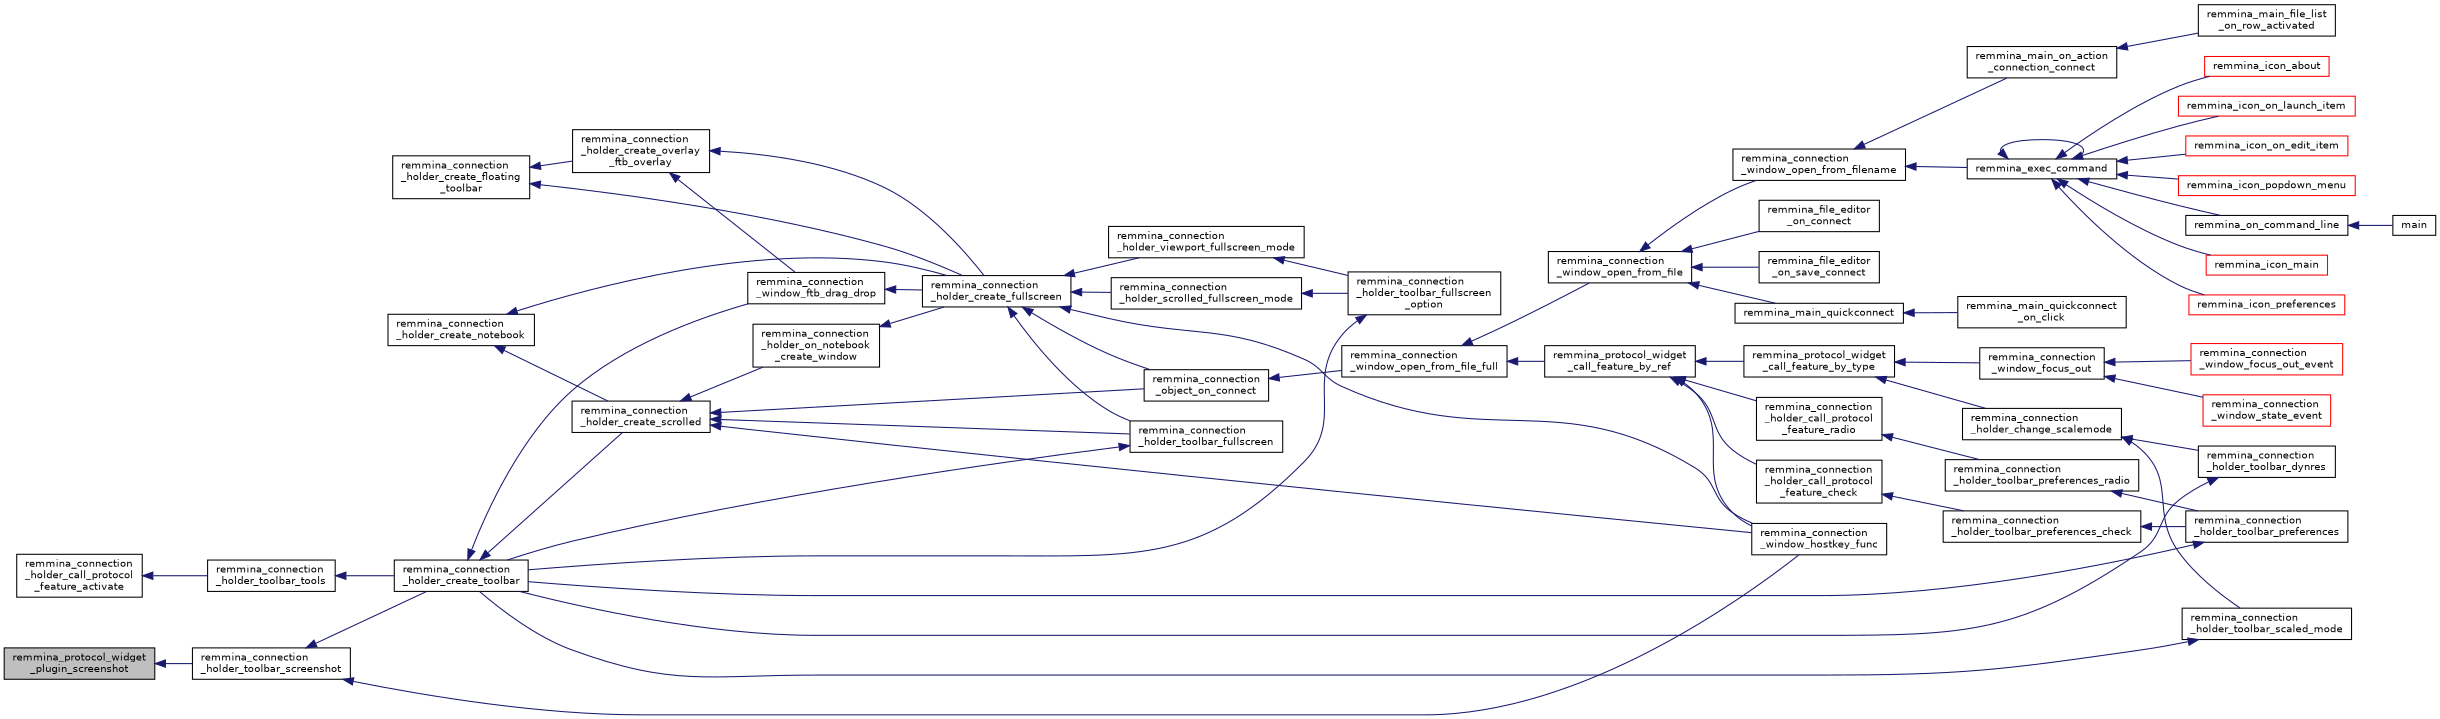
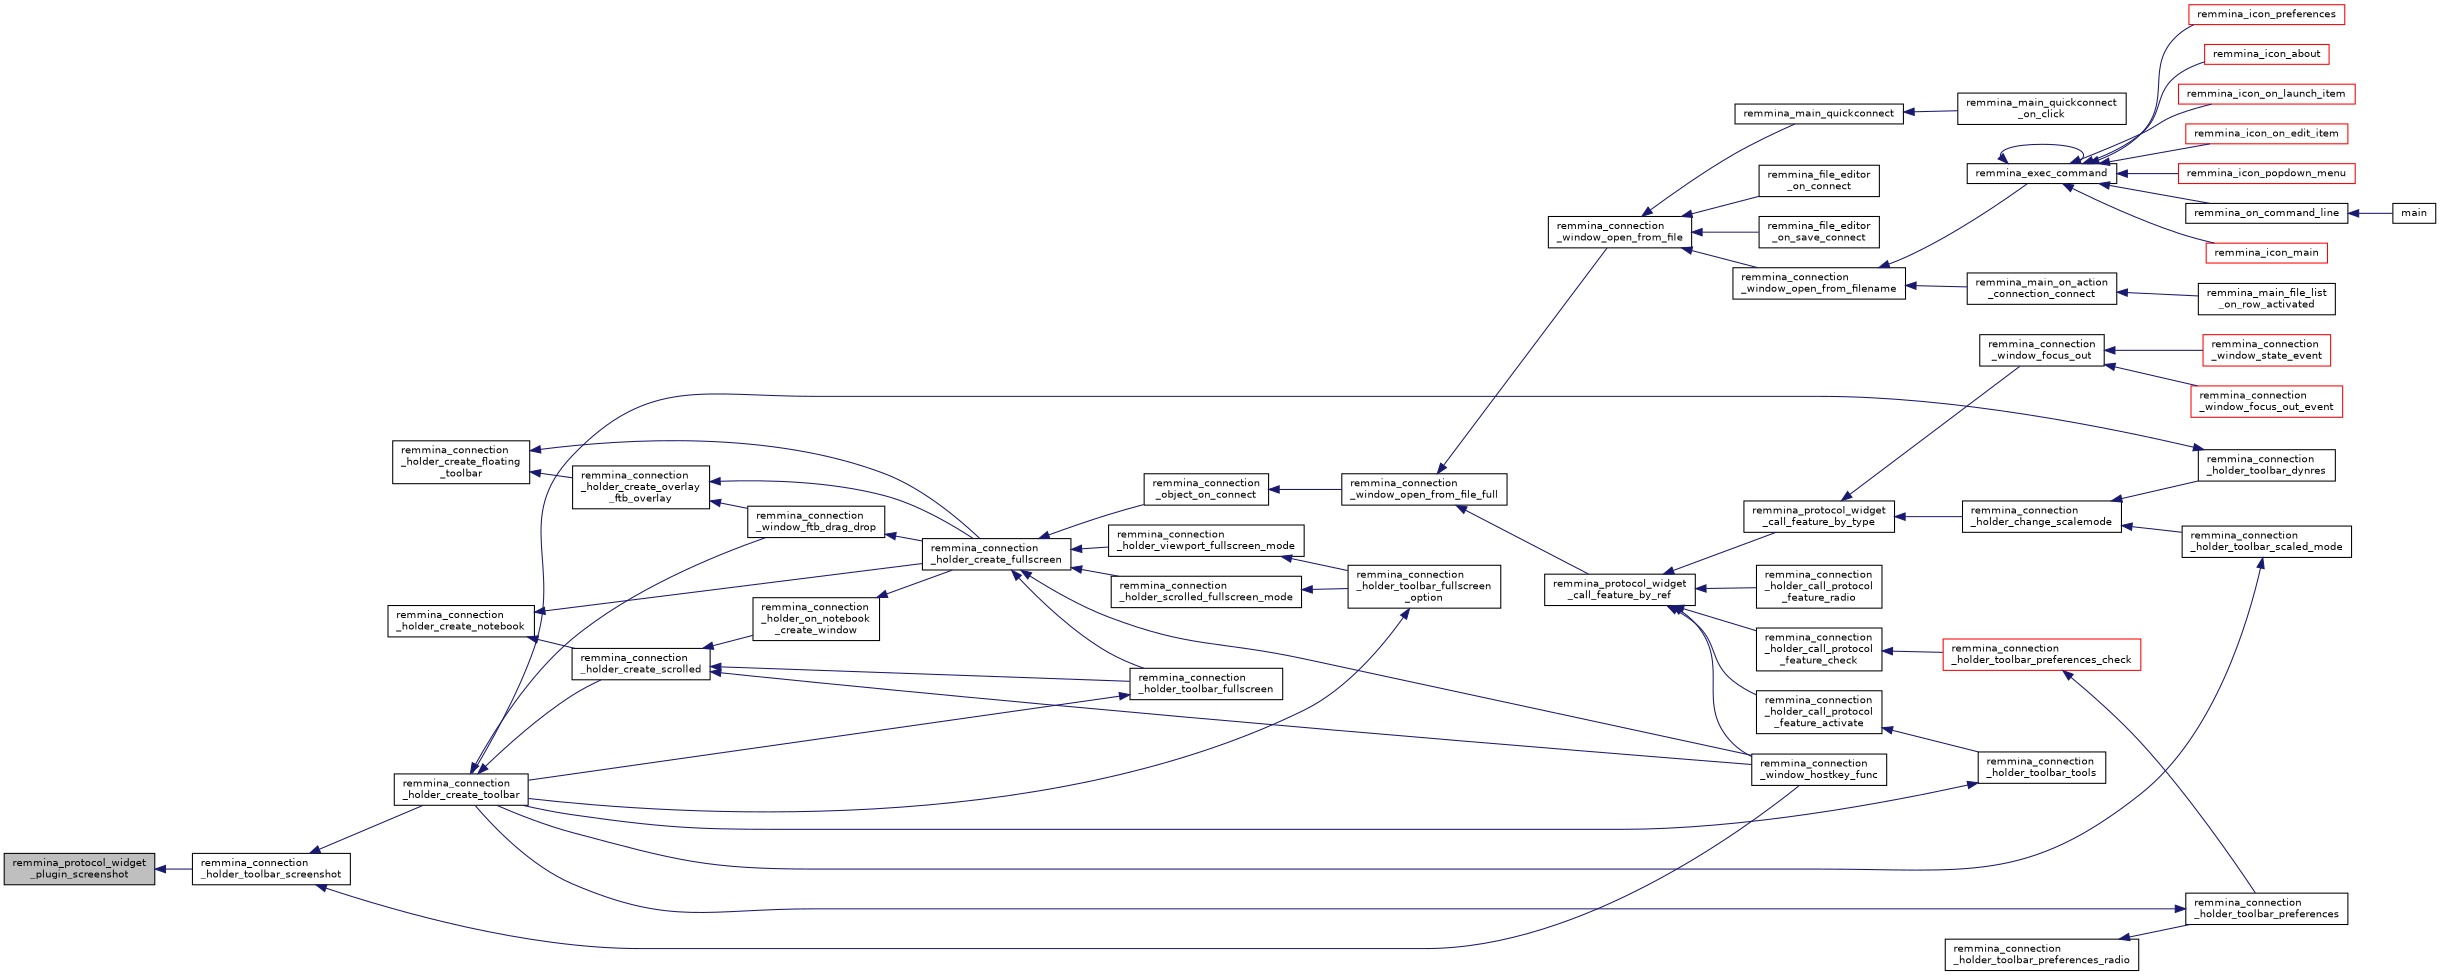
(933, 401) -> none
(1936, 448) -> none
(2042, 527) -> (2042, 655)
none -> (1720, 665)
